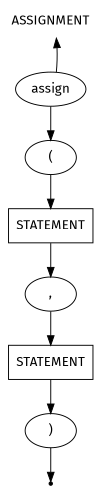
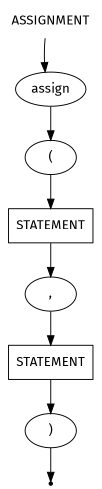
(57, 60) -> (44, 50)
